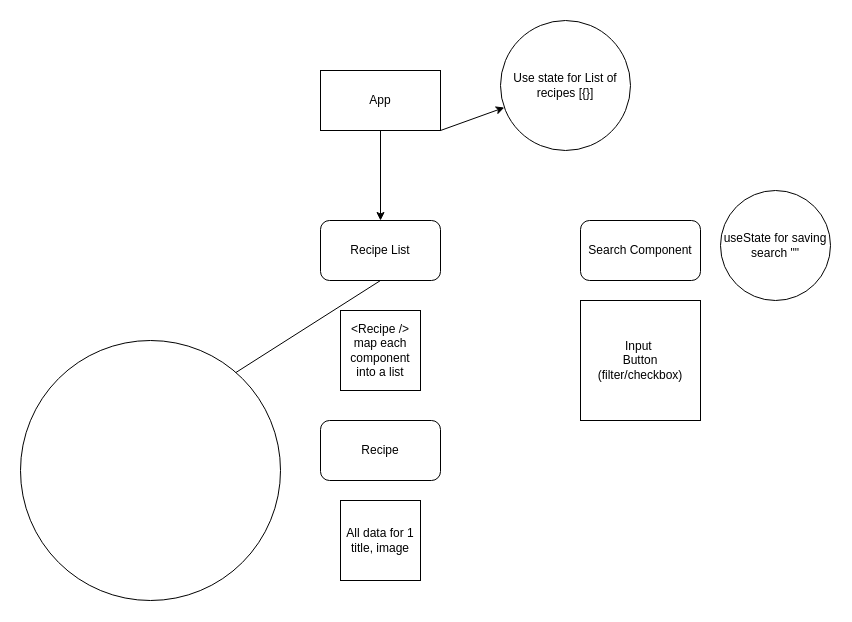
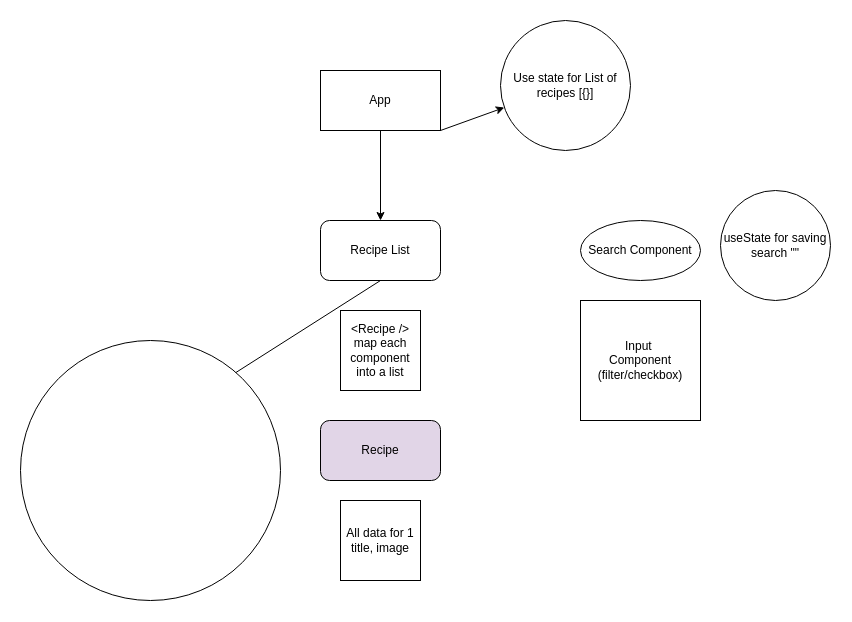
(641, 251) -> (641, 251)
(641, 361) -> (641, 361)
(381, 451) -> (381, 451)
